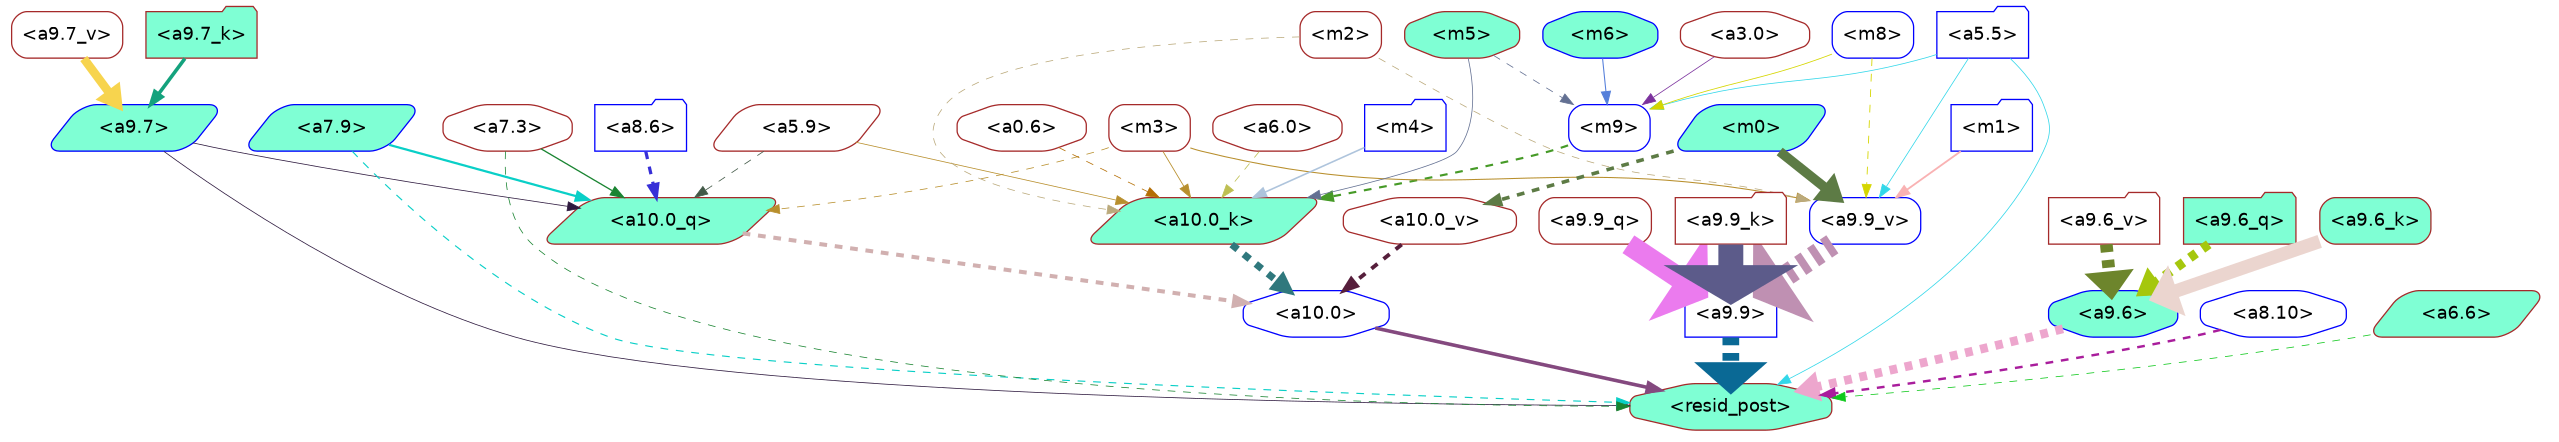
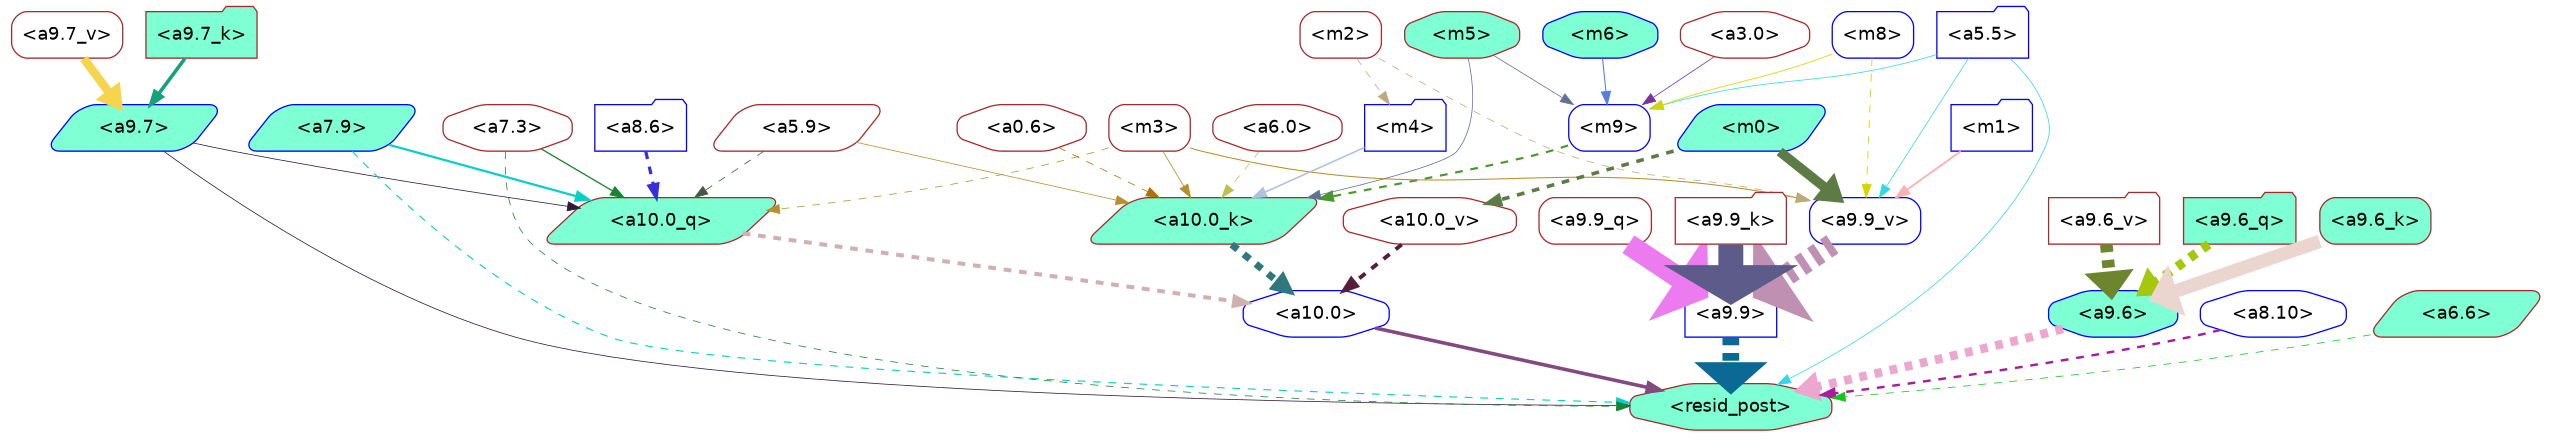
(1004, 73) -> (1369, 76)
(1528, 76) -> (1528, 76)
